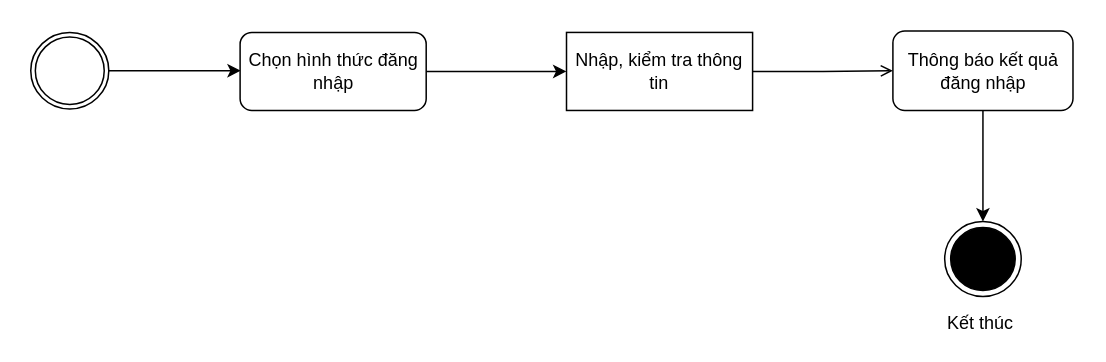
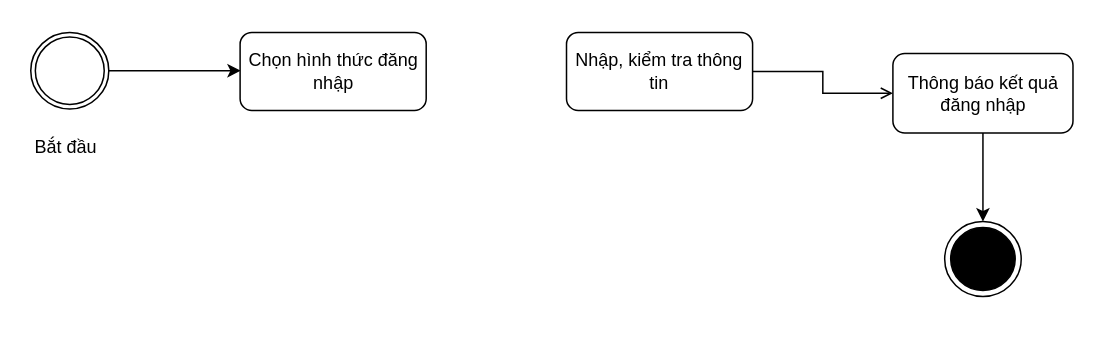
(491, 71) -> none
(659, 71) -> (659, 71)
(983, 71) -> (983, 93)
none -> (71, 154)
(985, 319) -> none
